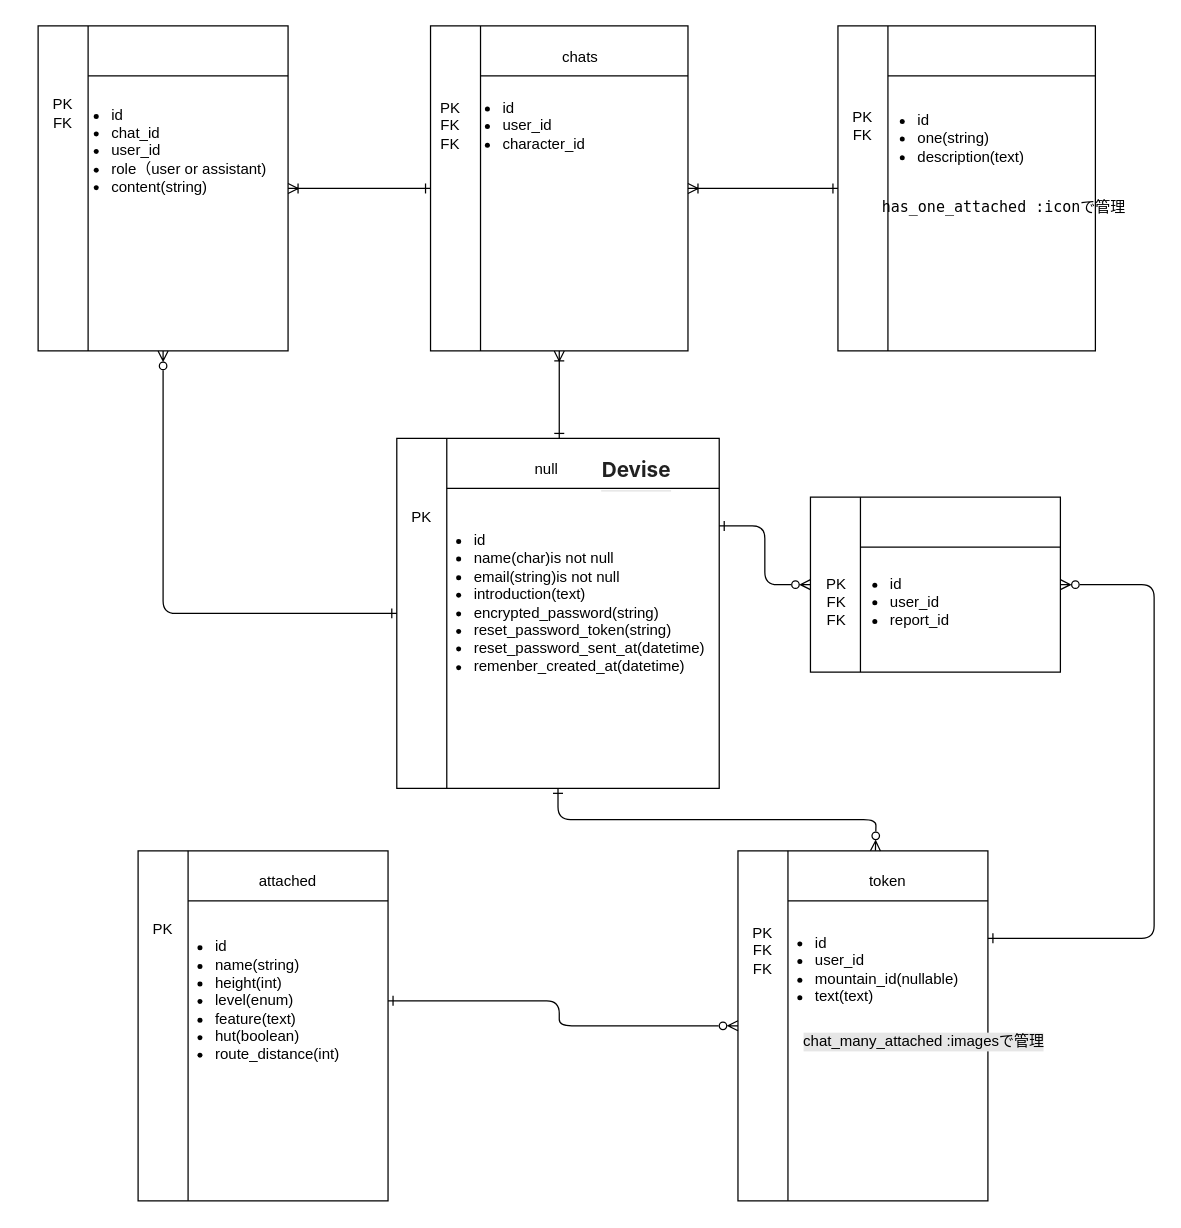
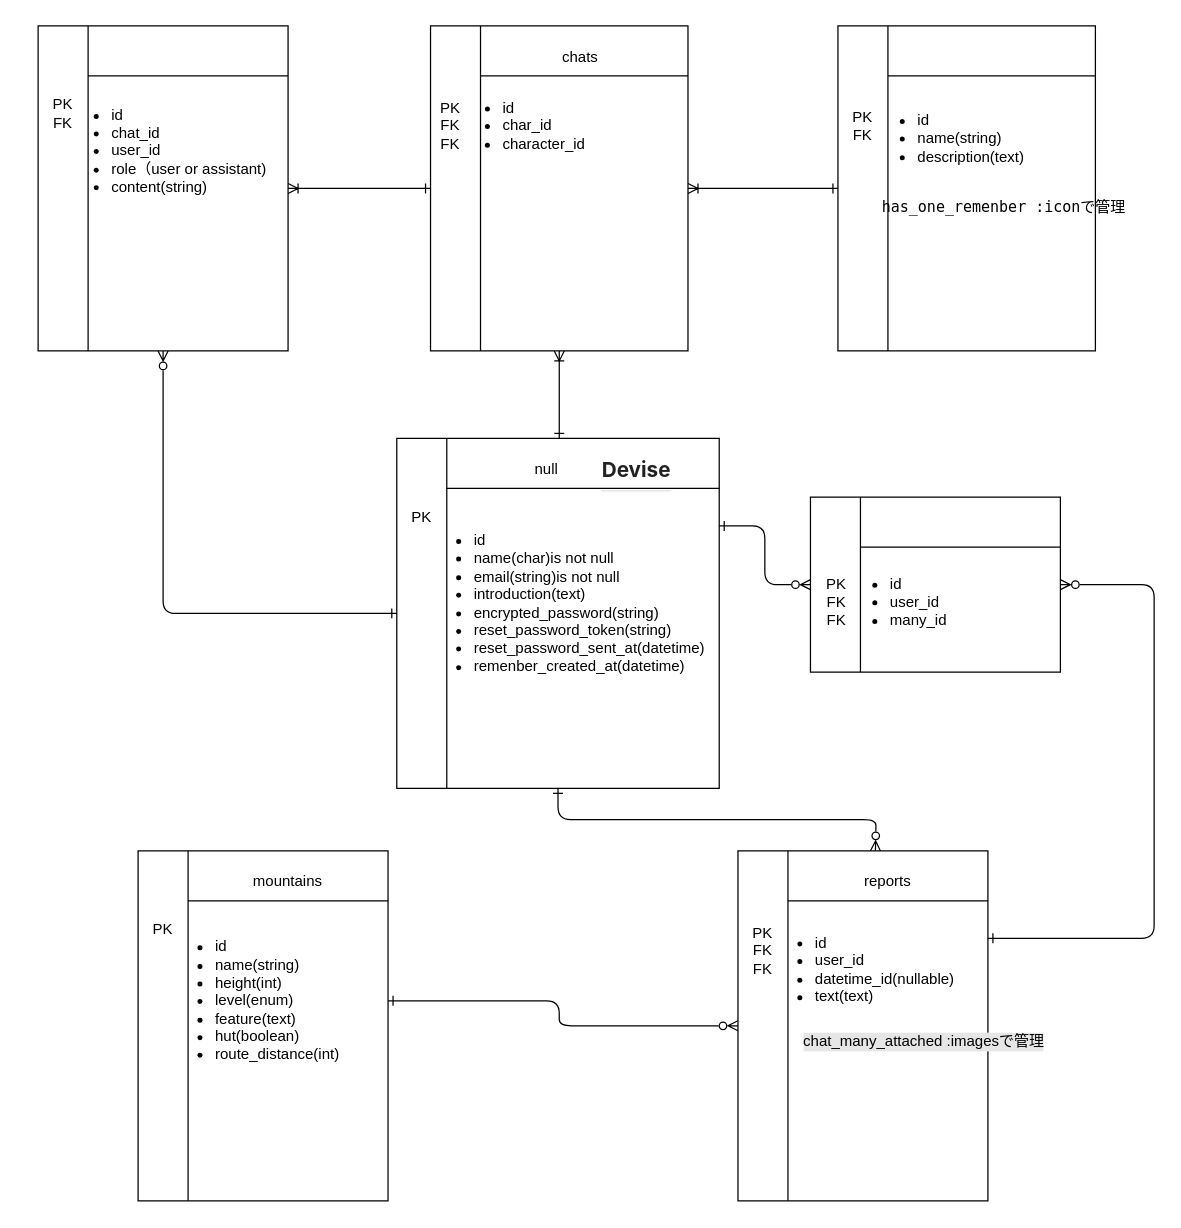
(502, 126) -> (502, 126)
(936, 138) -> (936, 138)
(1004, 207) -> (1004, 207)
(876, 602) -> (868, 602)
(288, 882) -> (288, 882)
(888, 882) -> (888, 882)
(844, 969) -> (844, 969)
